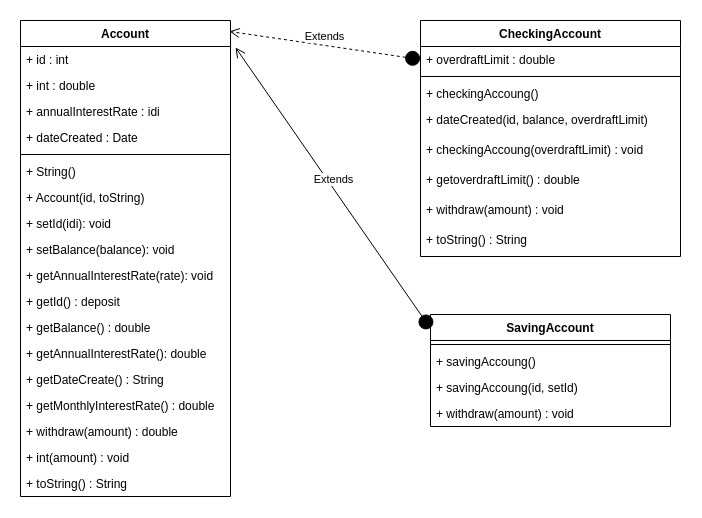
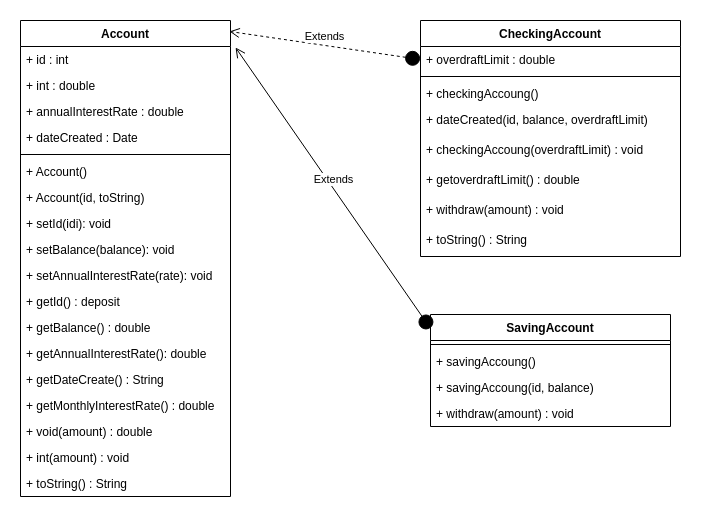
(102, 112) -> (114, 112)
(56, 172) -> (61, 172)
(136, 276) -> (136, 276)
(516, 388) -> (521, 388)
(107, 432) -> (94, 432)
